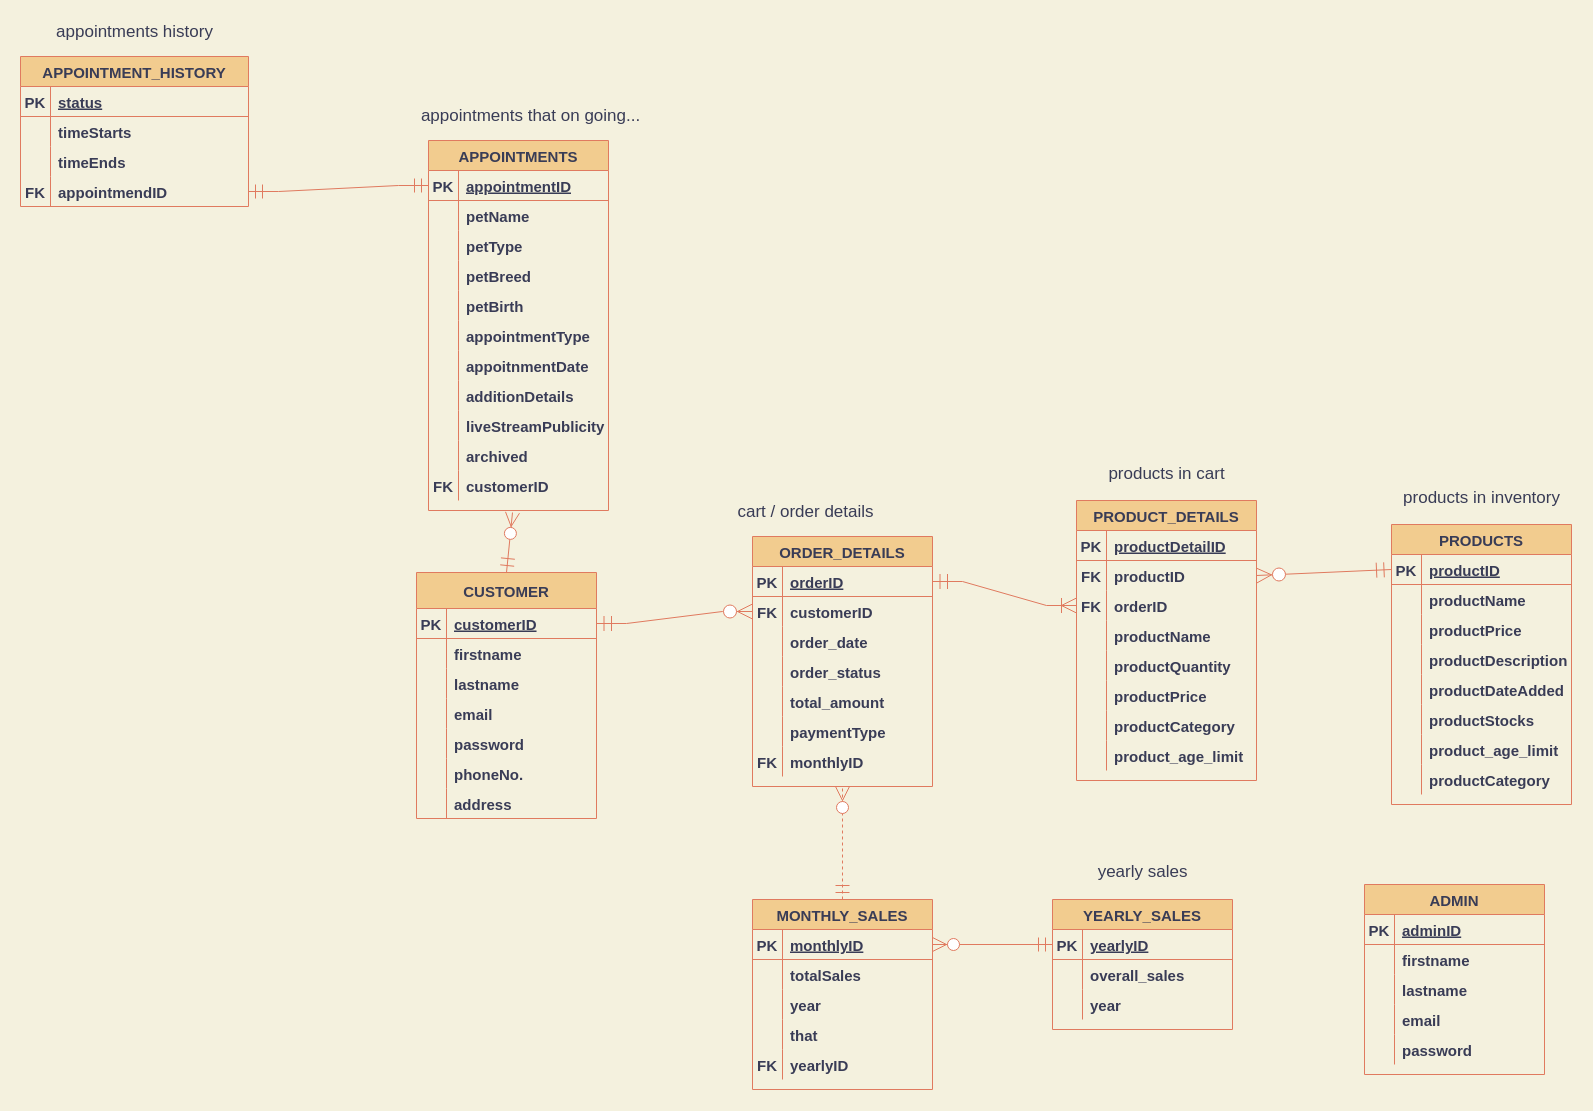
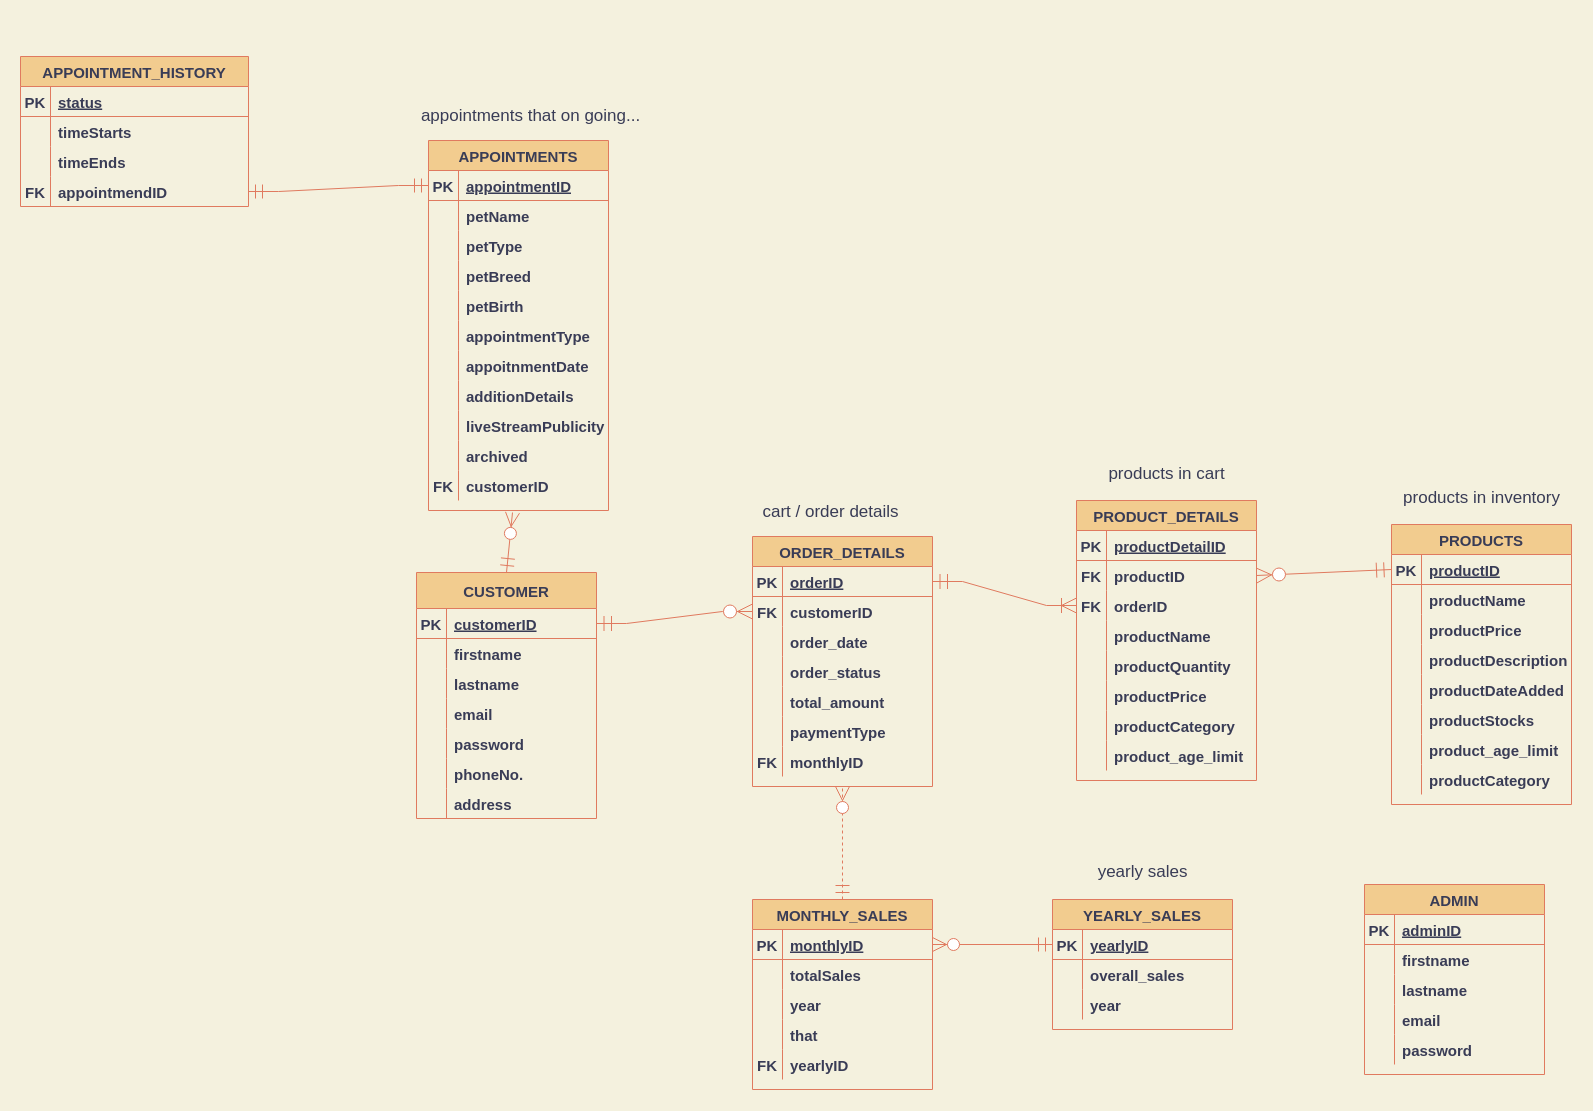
(135, 33) -> none
(806, 513) -> (831, 513)
